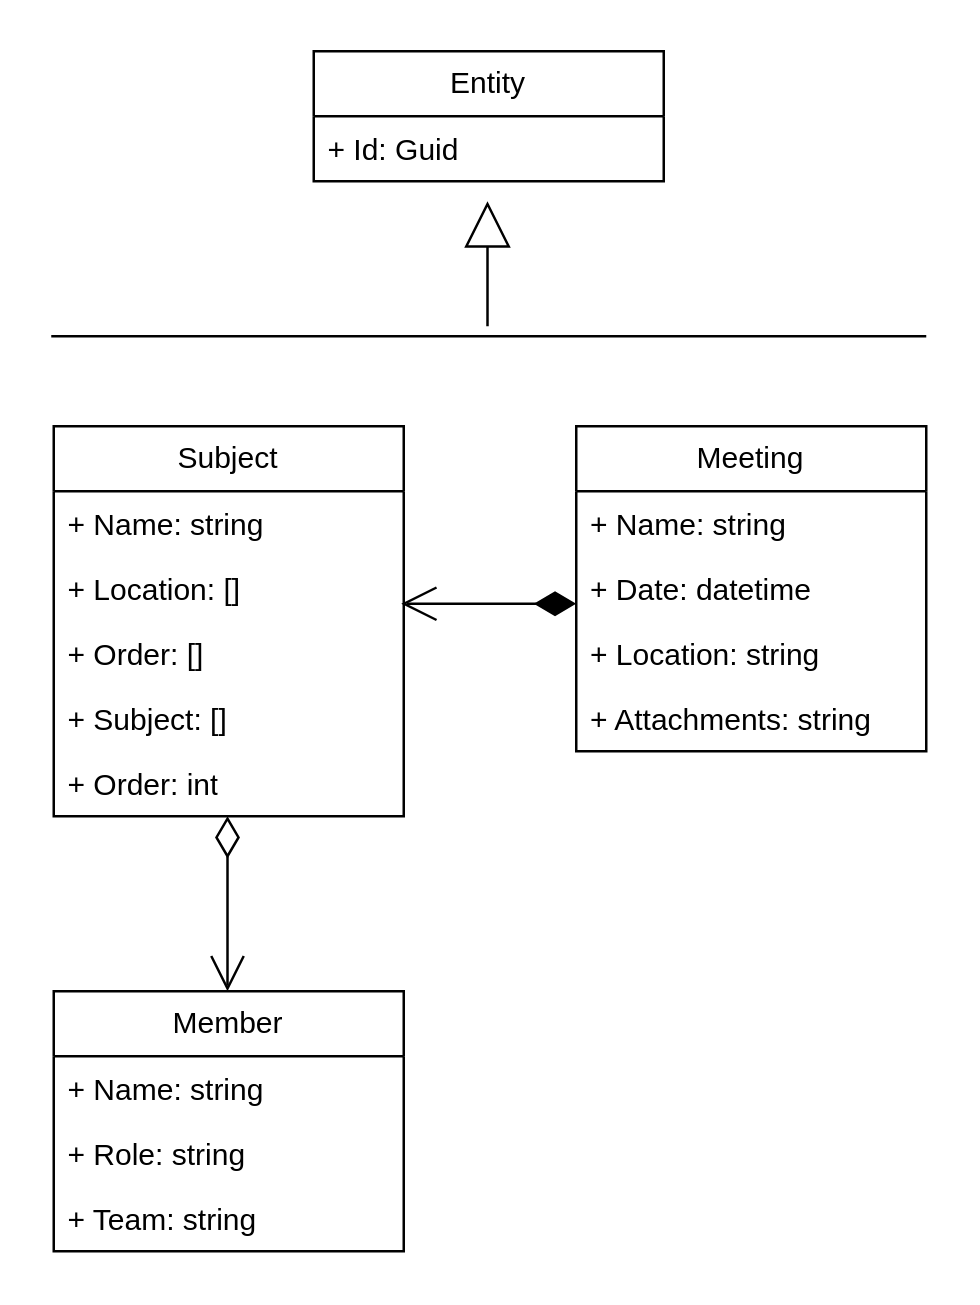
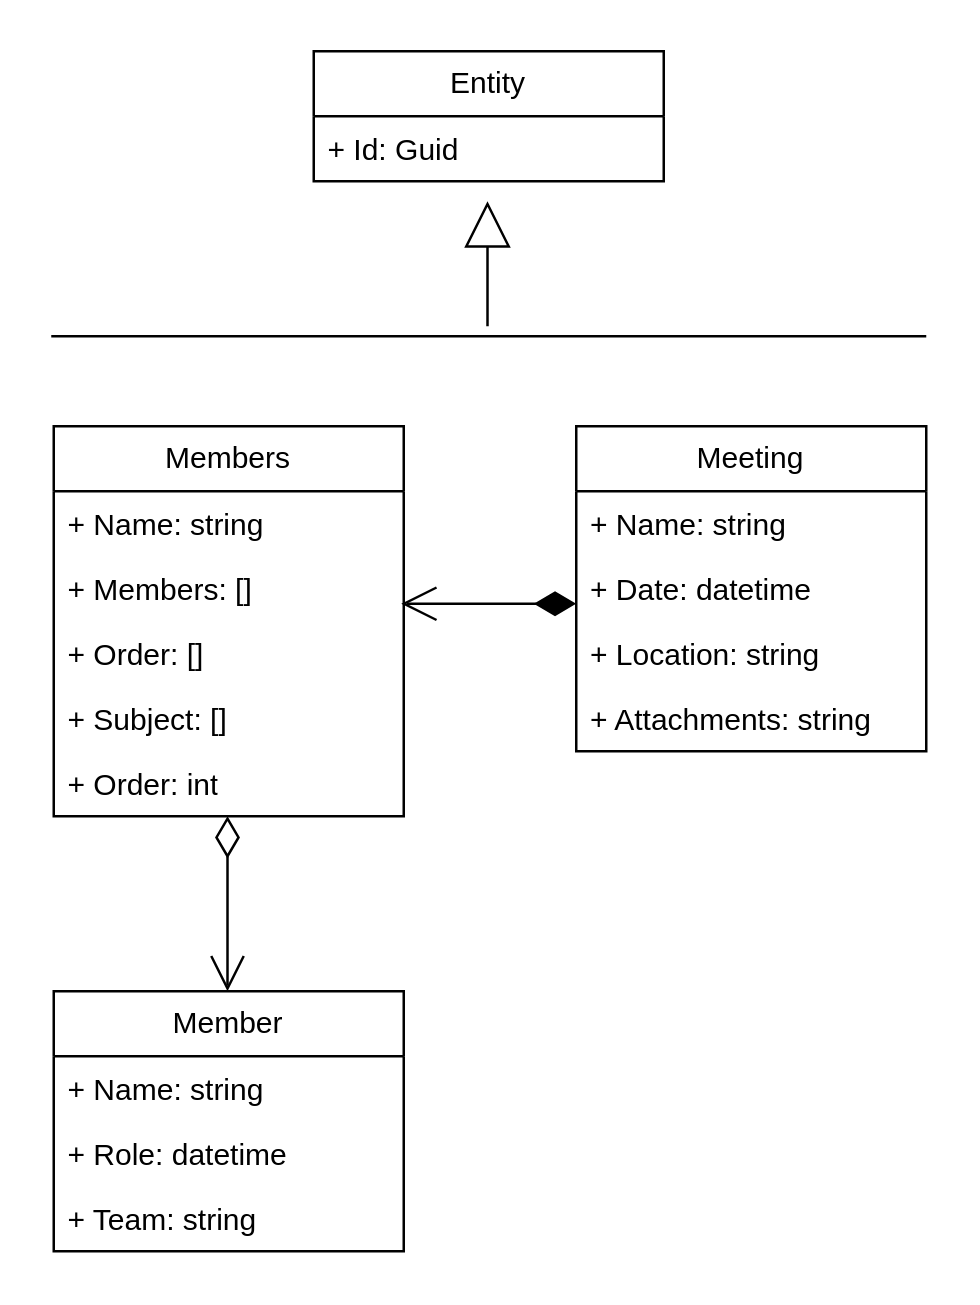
(229, 459) -> (229, 459)
(171, 592) -> (166, 592)
(167, 1157) -> (184, 1157)
